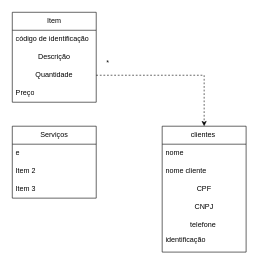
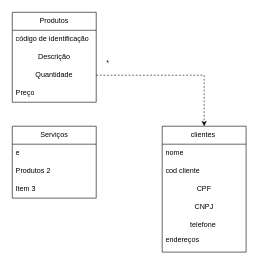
(54, 21) -> (54, 21)
(27, 171) -> (35, 171)
(187, 171) -> (185, 171)
(189, 243) -> (184, 243)
